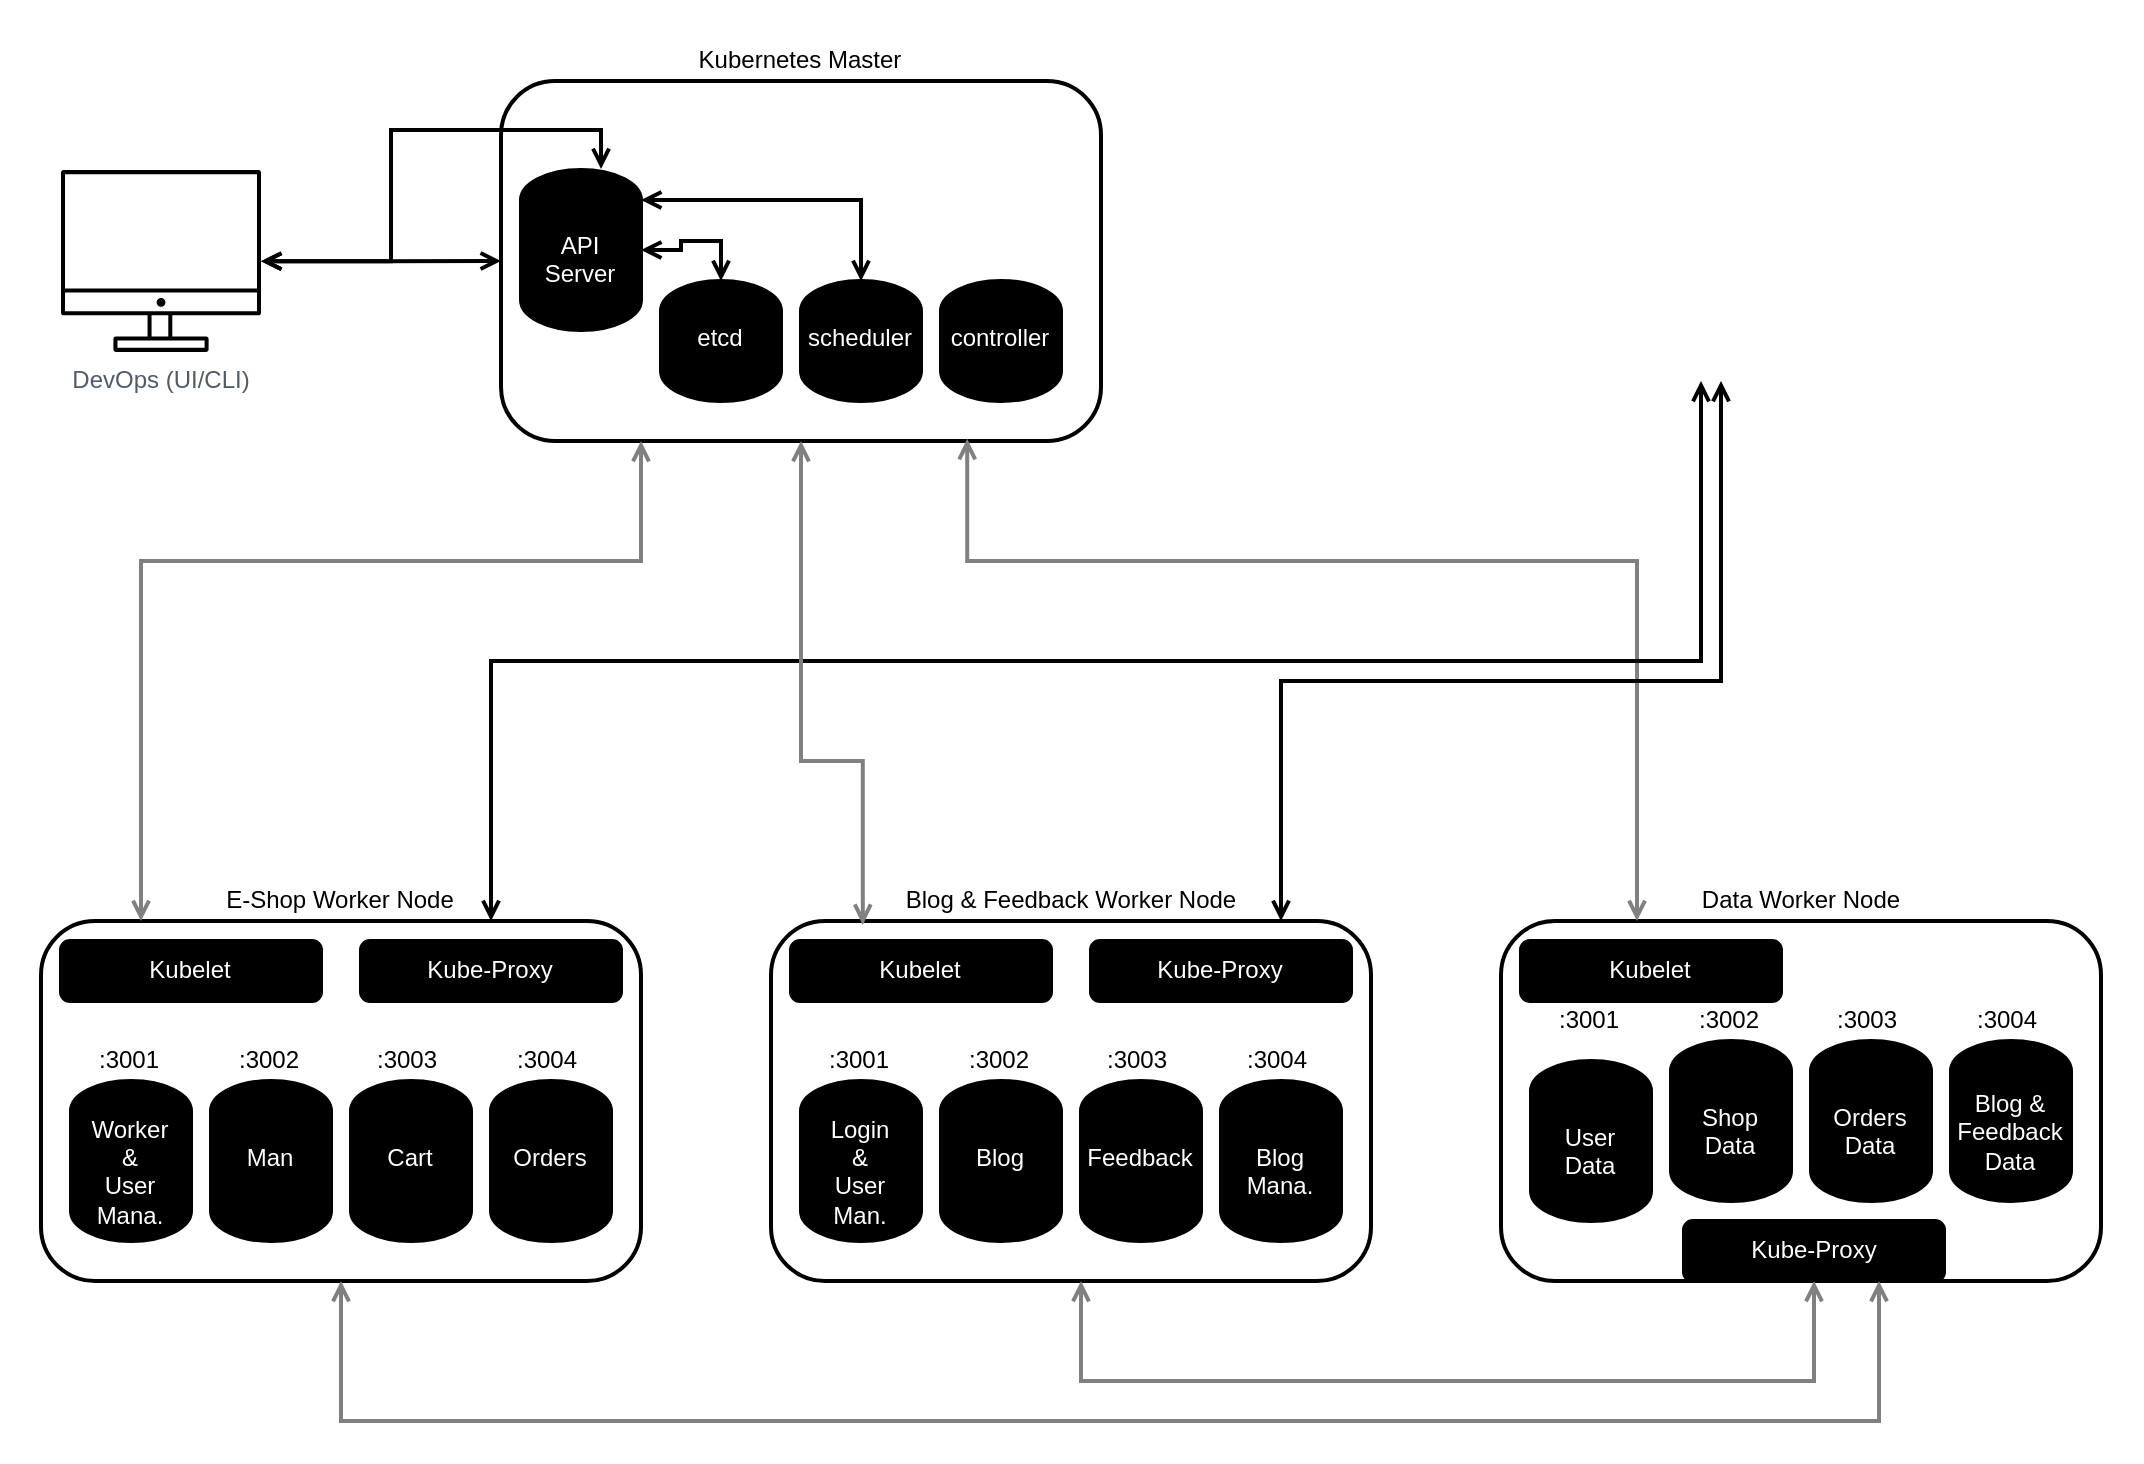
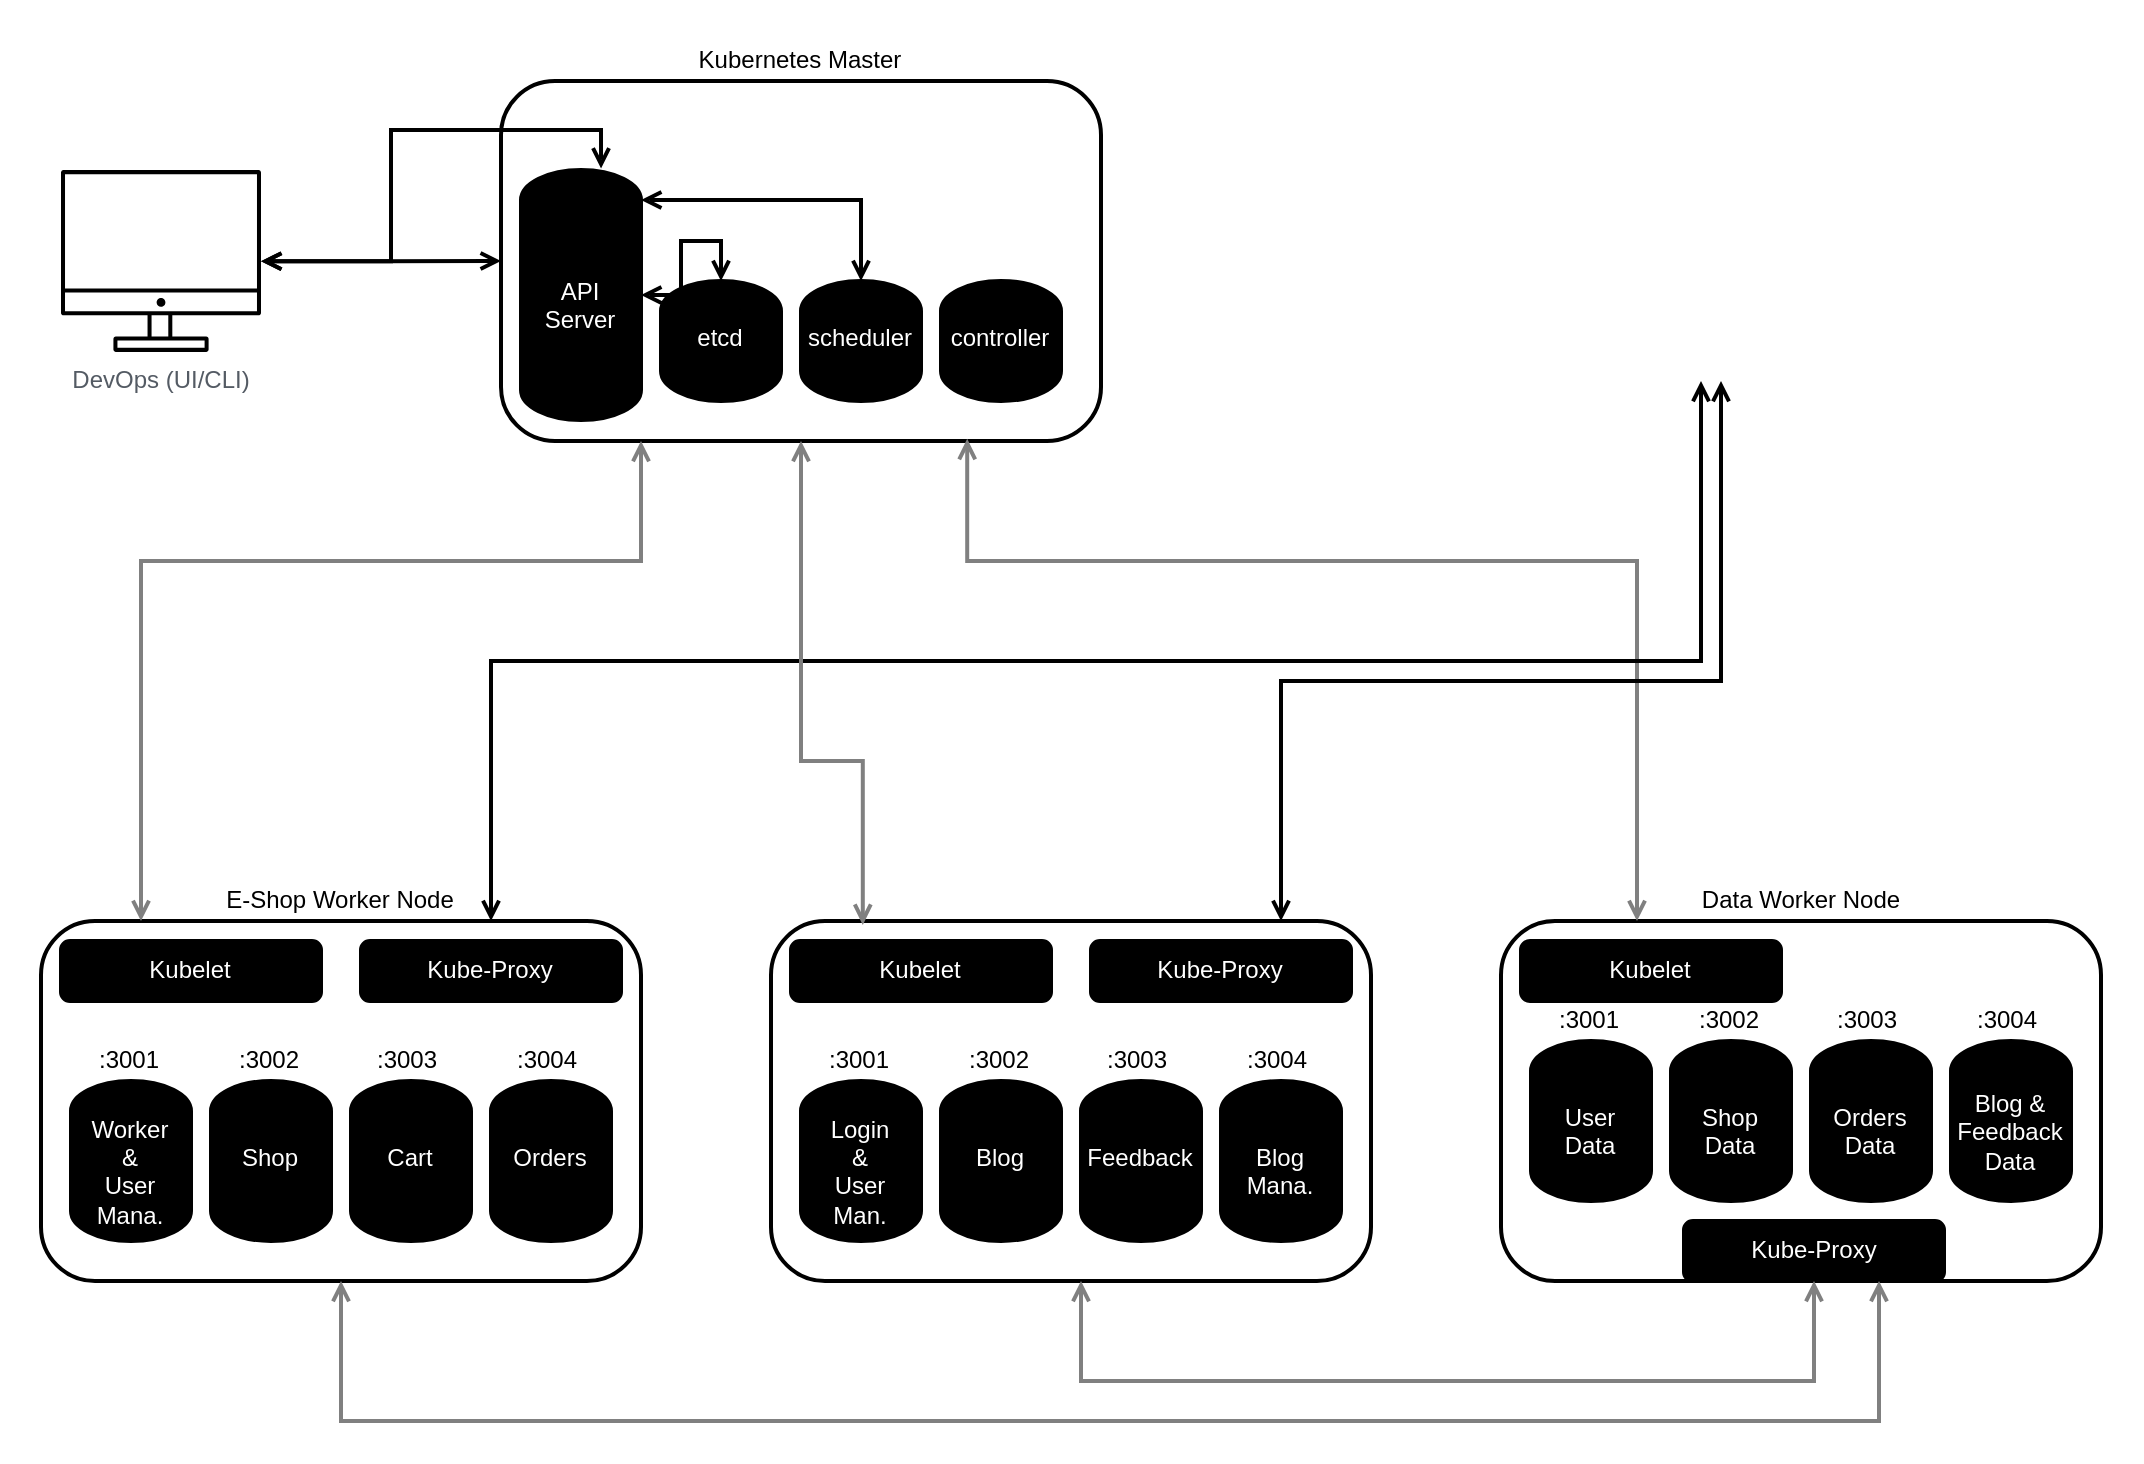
(581, 250) -> (581, 295)
(1071, 901) -> none
(1591, 1141) -> (1591, 1121)
(271, 1187) -> (271, 1187)
